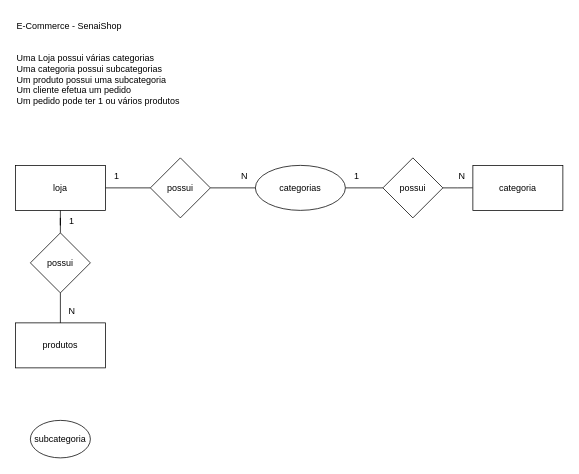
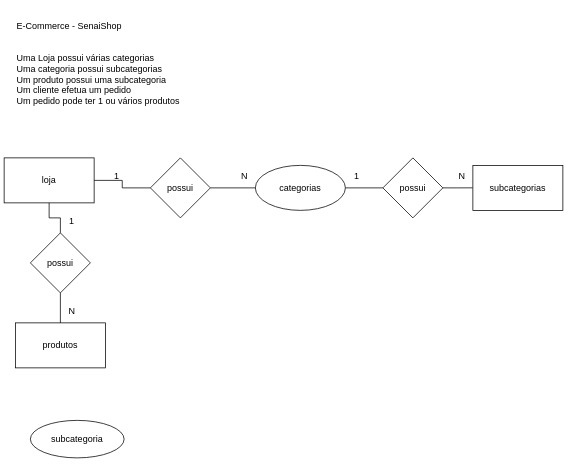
(60, 188) -> (49, 180)
(518, 188) -> (518, 188)
(60, 439) -> (77, 439)
